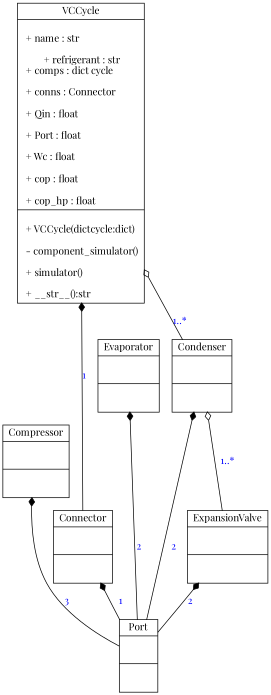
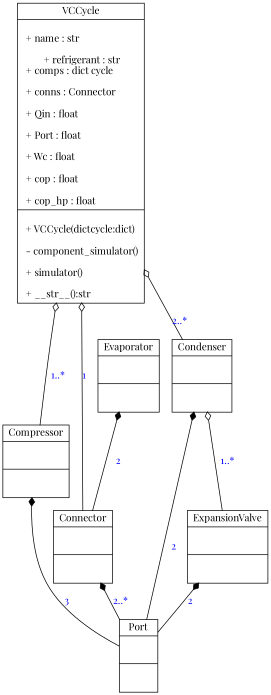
(180, 321) -> (180, 321)
none -> (47, 368)
(82, 411) -> (82, 411)
(134, 520) -> (105, 465)
(121, 601) -> (121, 601)
